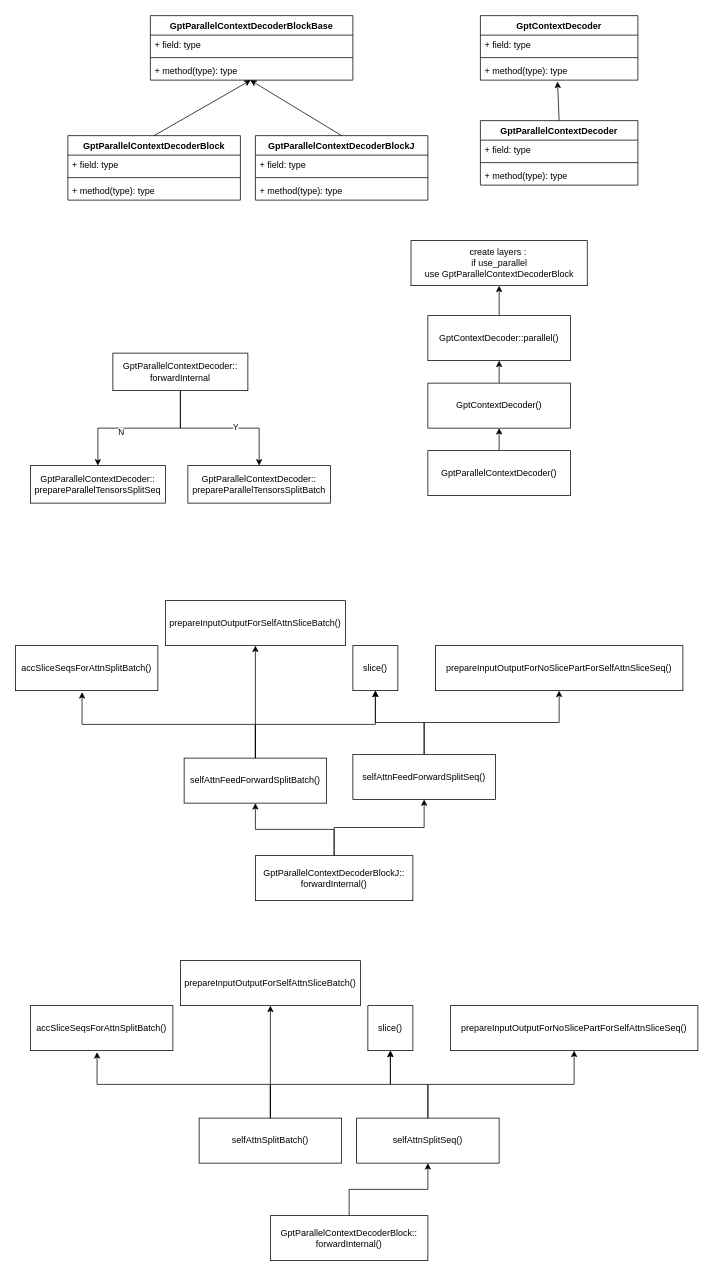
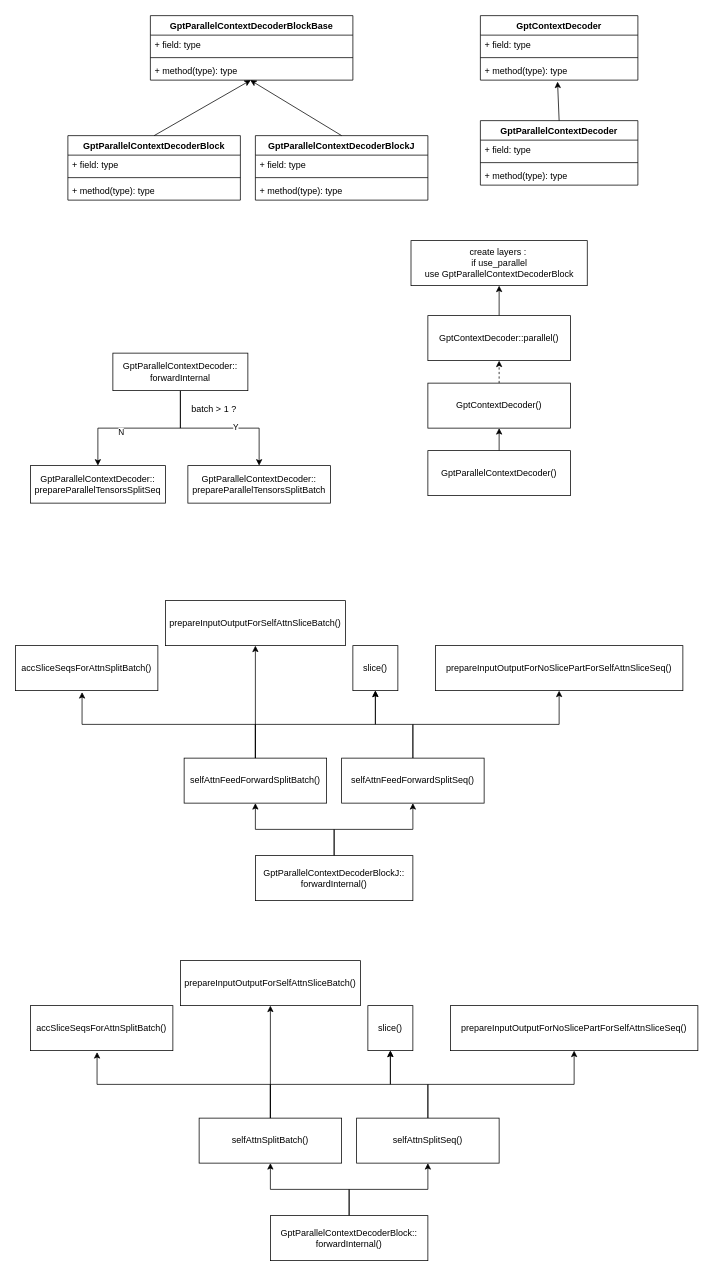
(499, 373) -> (499, 373)
none -> (214, 409)
(424, 777) -> (413, 780)
none -> (299, 1189)
